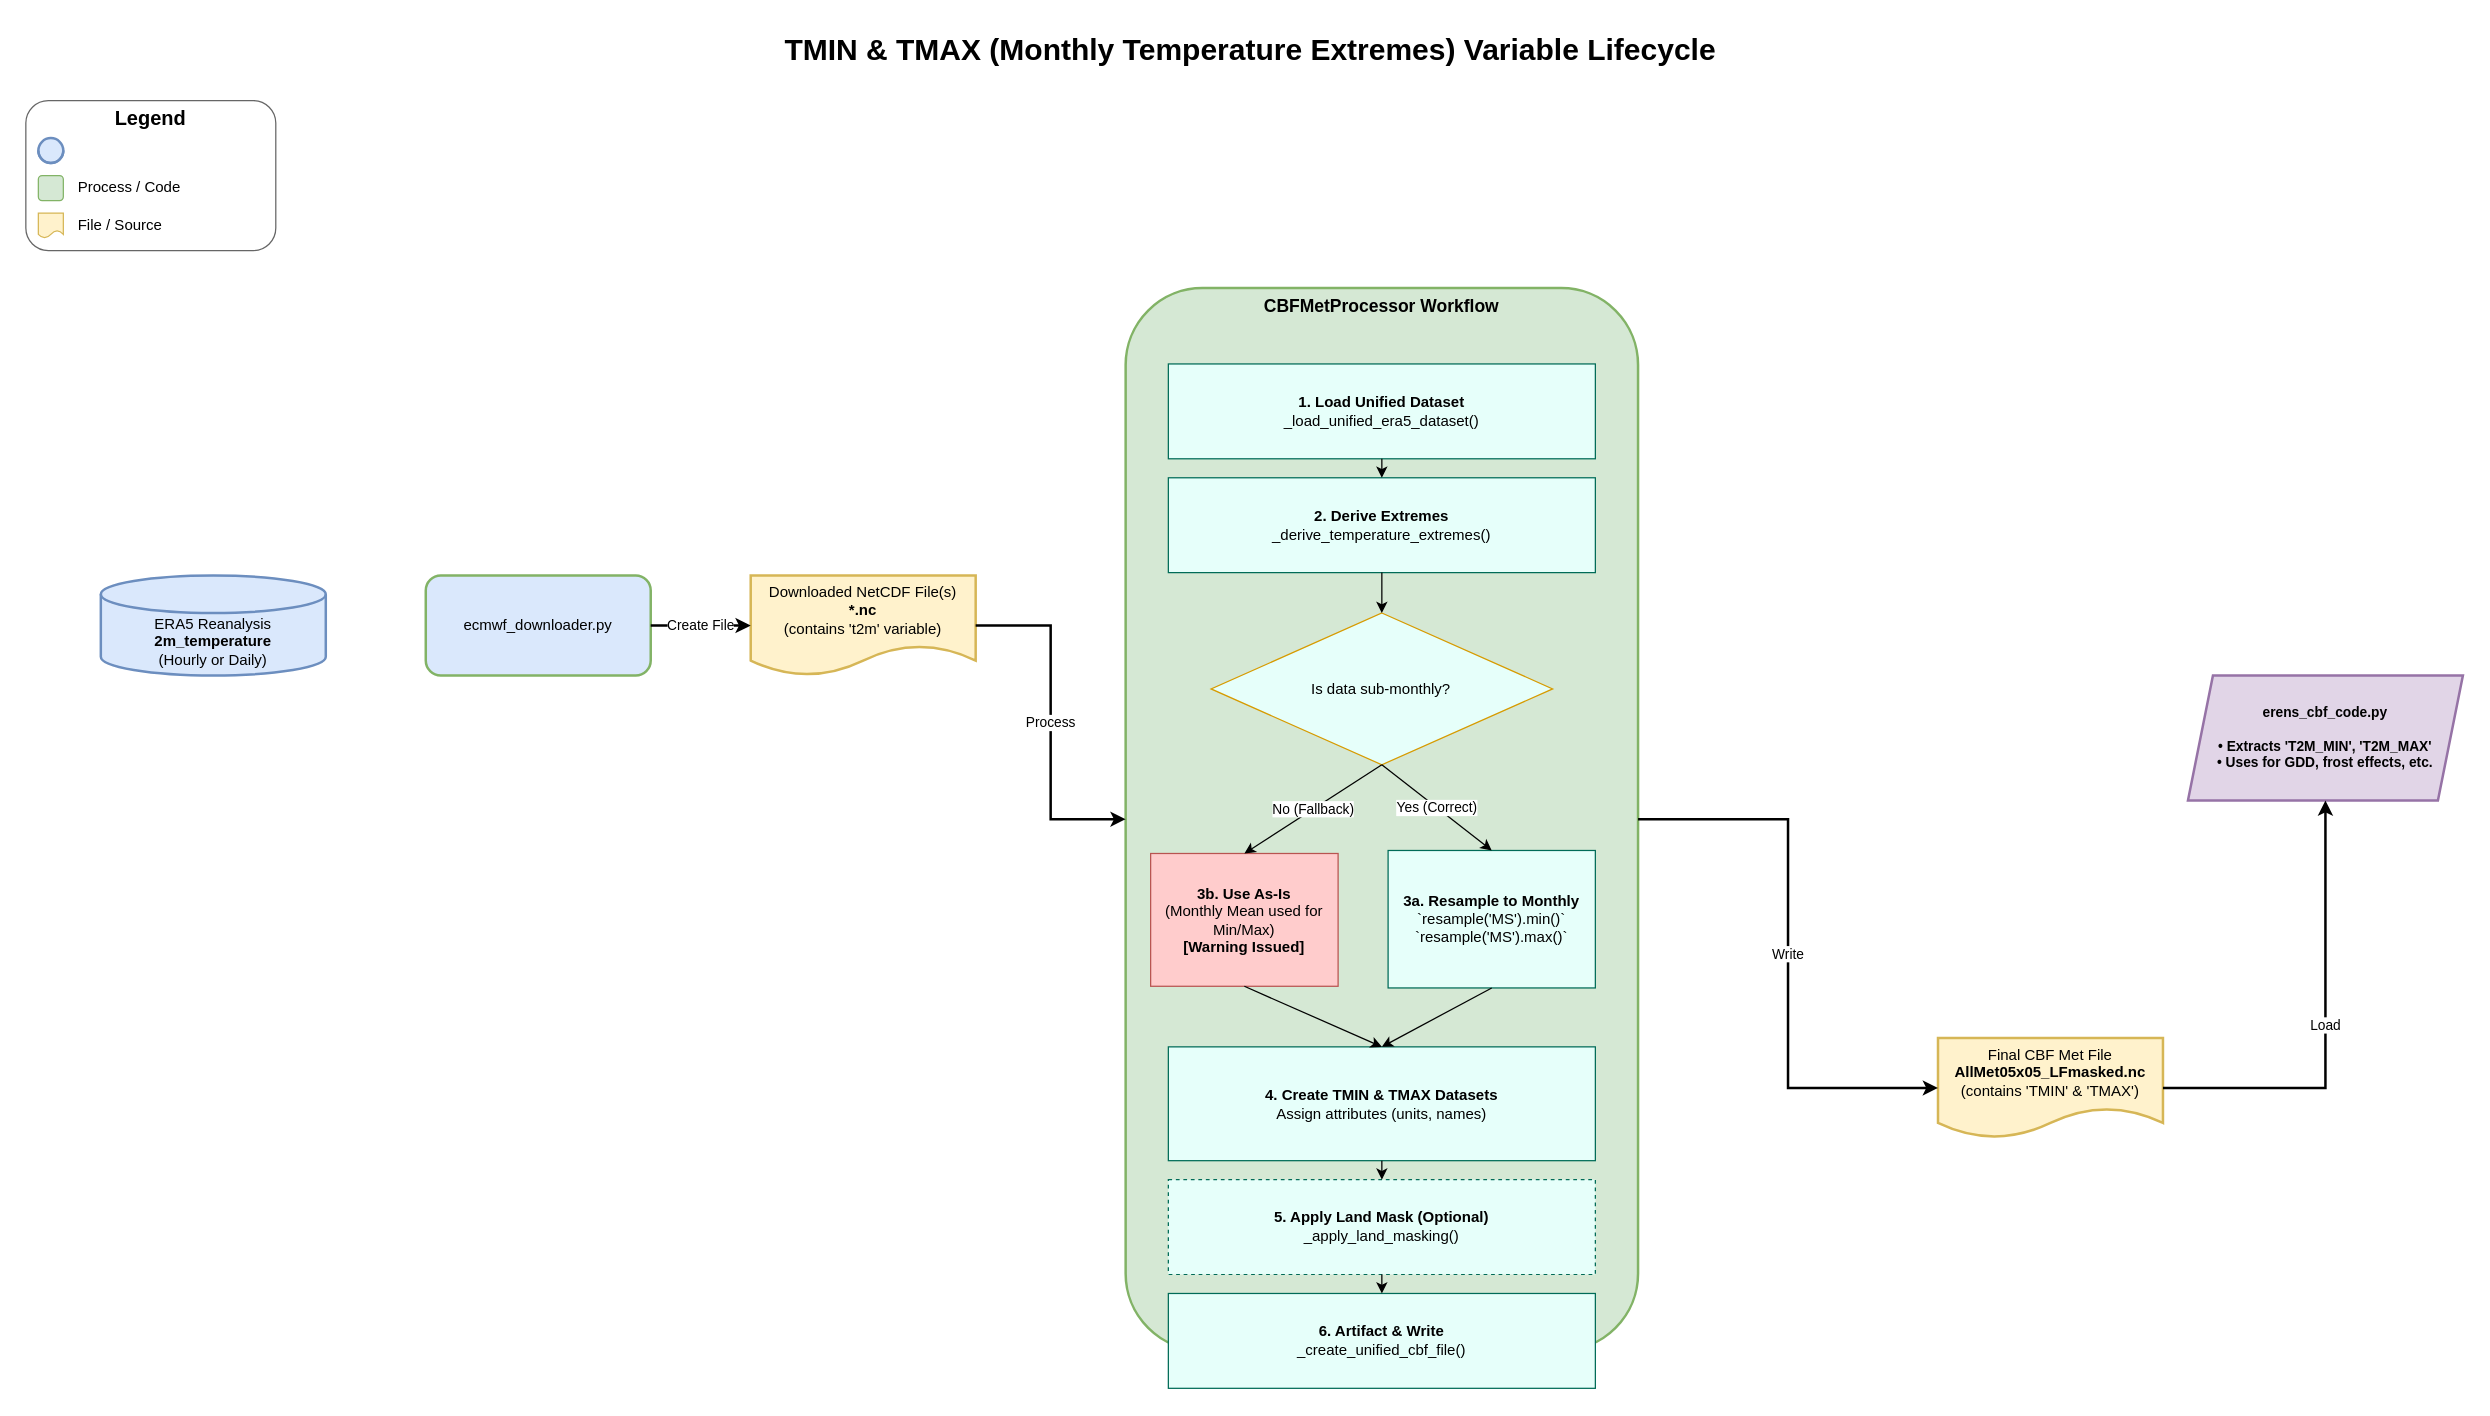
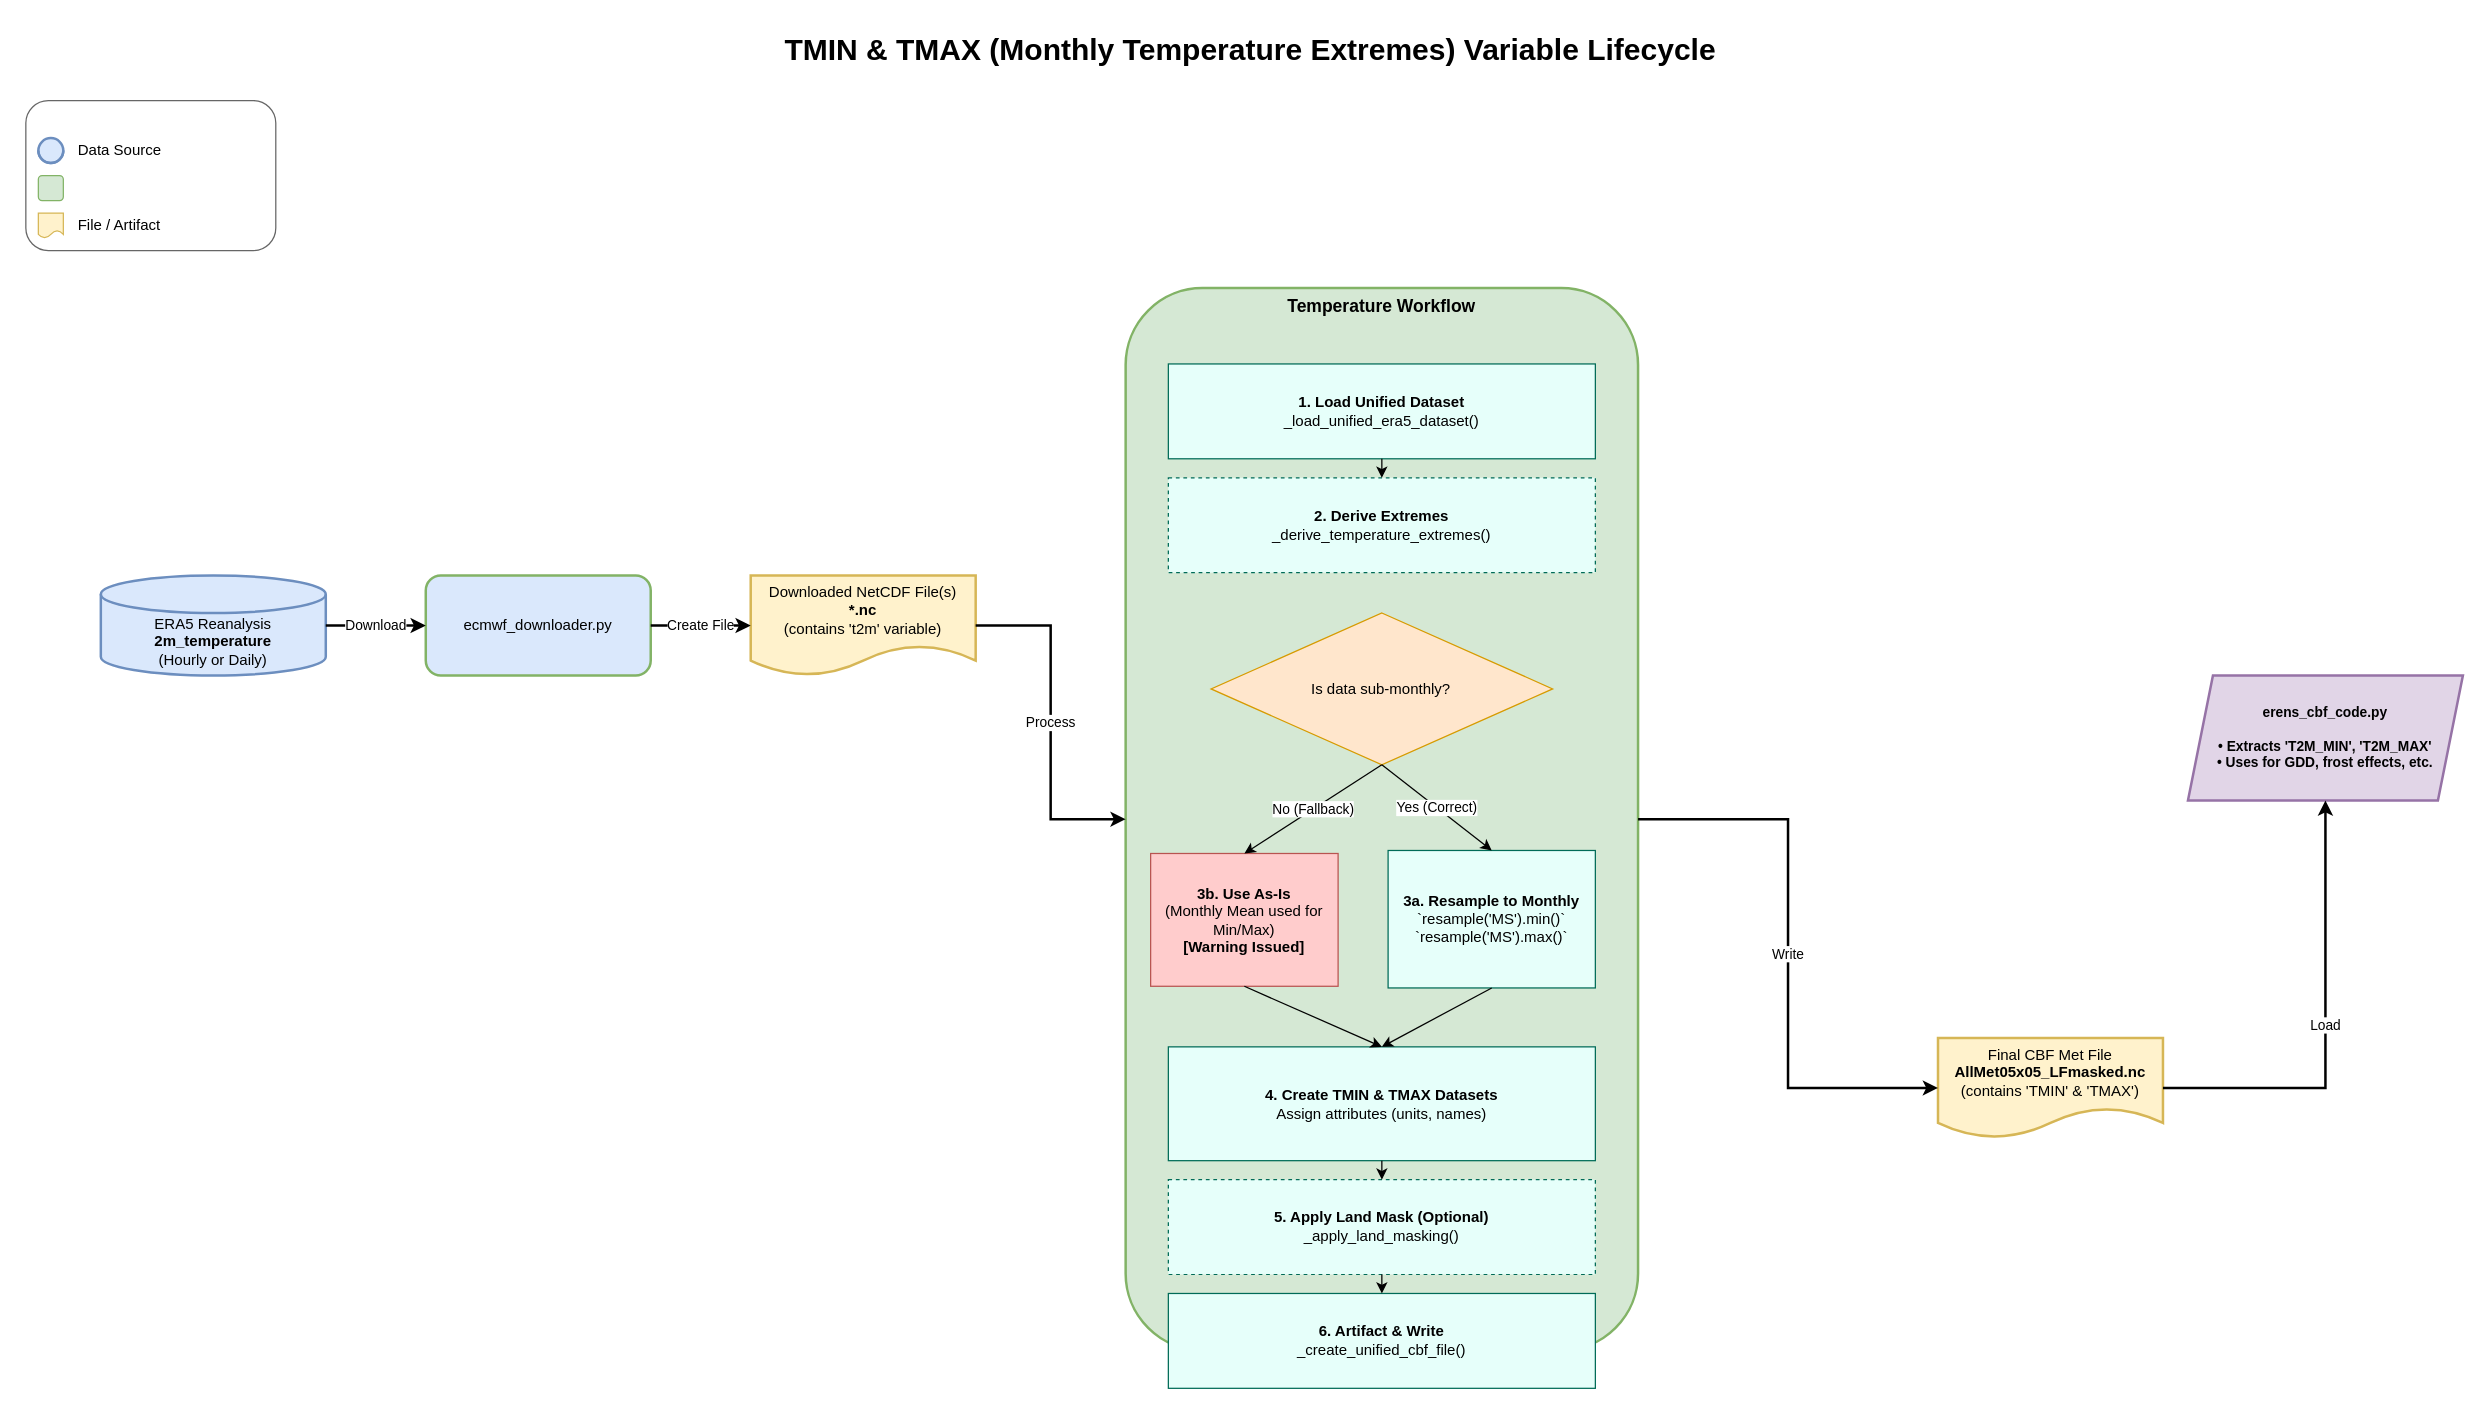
(151, 118) -> none
none -> (163, 151)
(163, 188) -> none
(125, 226) -> (131, 226)
(1382, 307) -> (1382, 307)
(1382, 525) -> (1382, 525)
(1382, 589) -> none
none -> (370, 626)
(1382, 689) -> (1382, 689)
